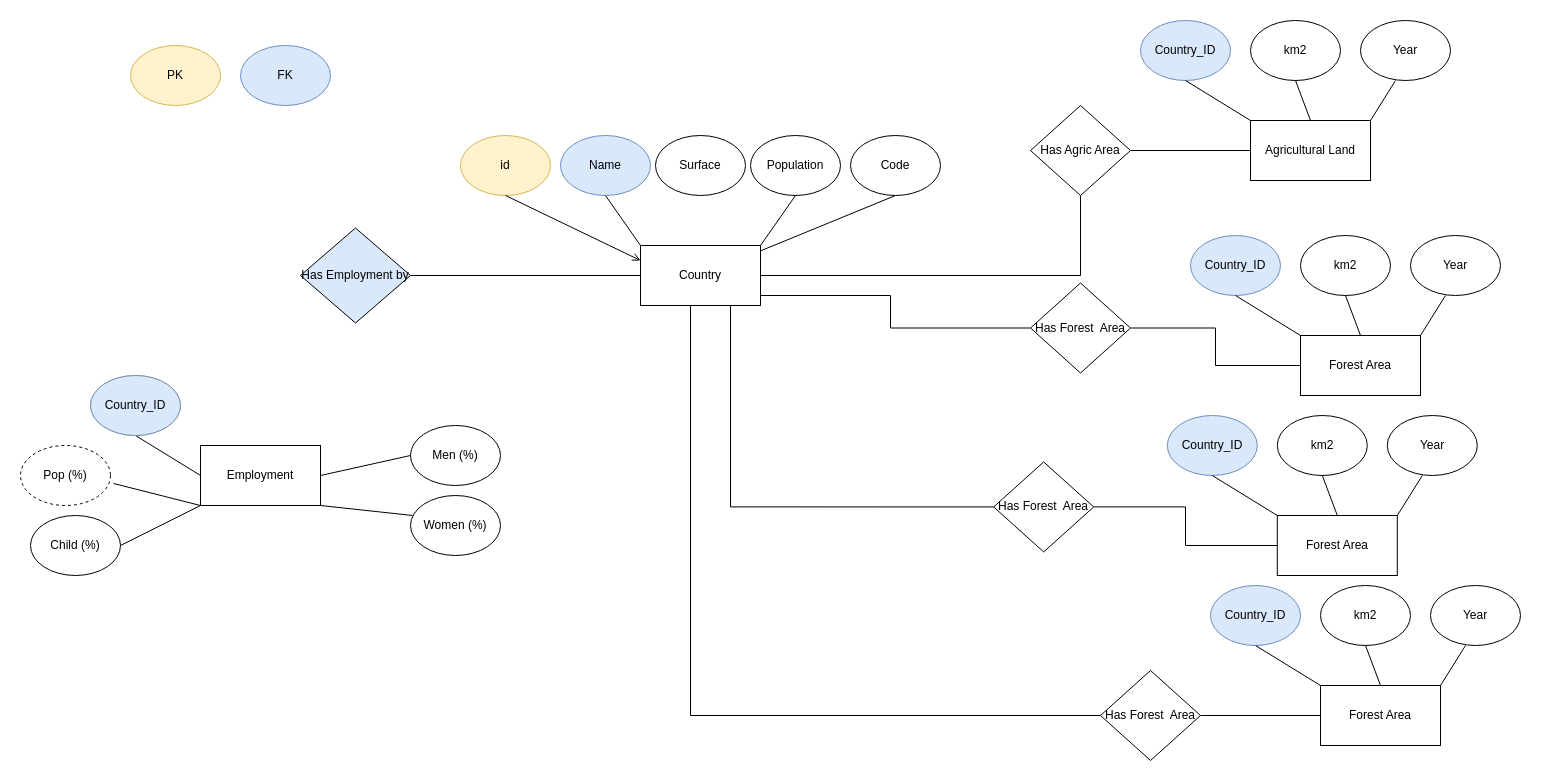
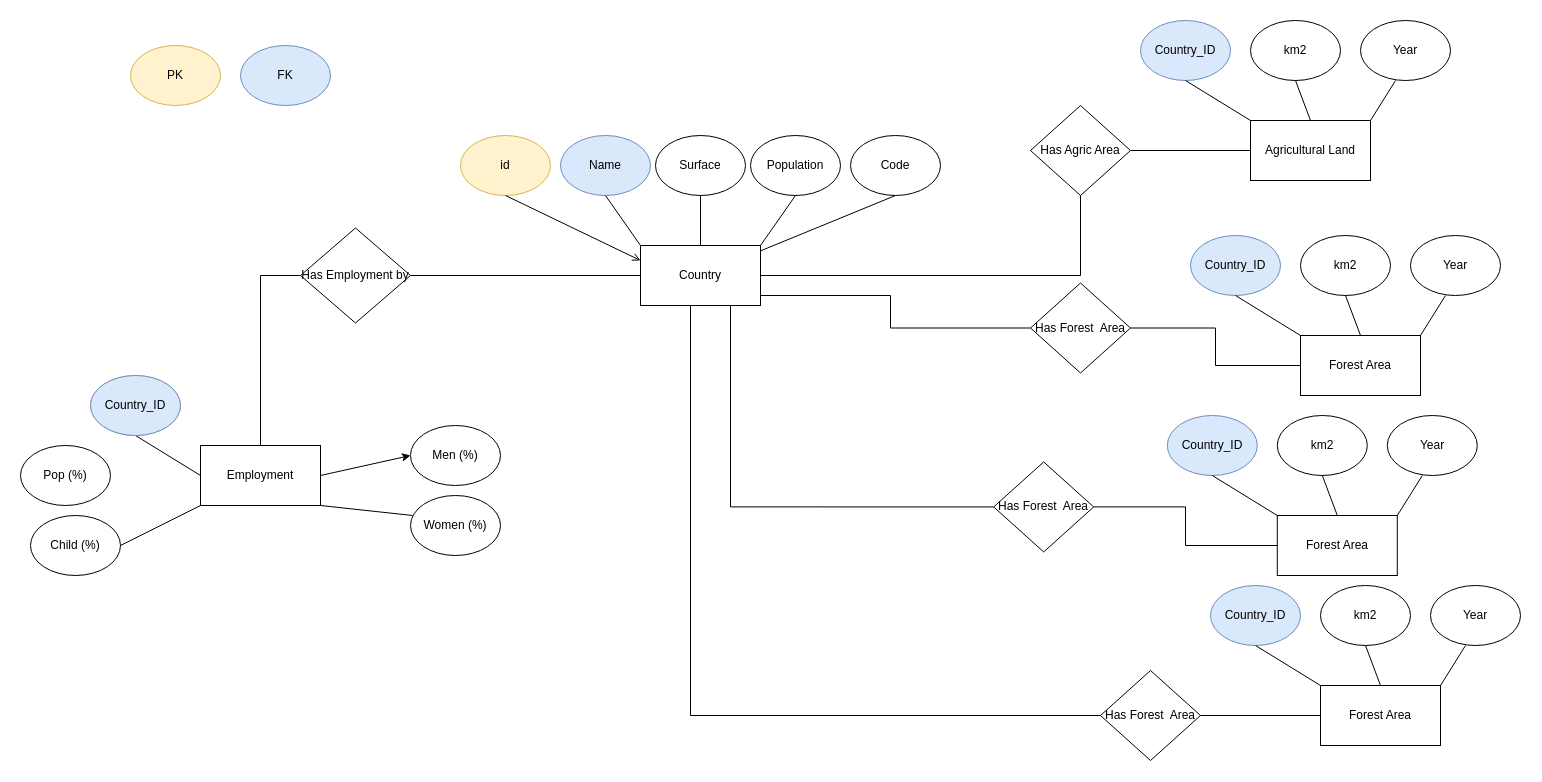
none -> (701, 221)
(356, 276) -> (356, 276)
none -> (261, 341)
(406, 457) -> (402, 457)
(66, 476) -> (66, 476)
(155, 494) -> none
